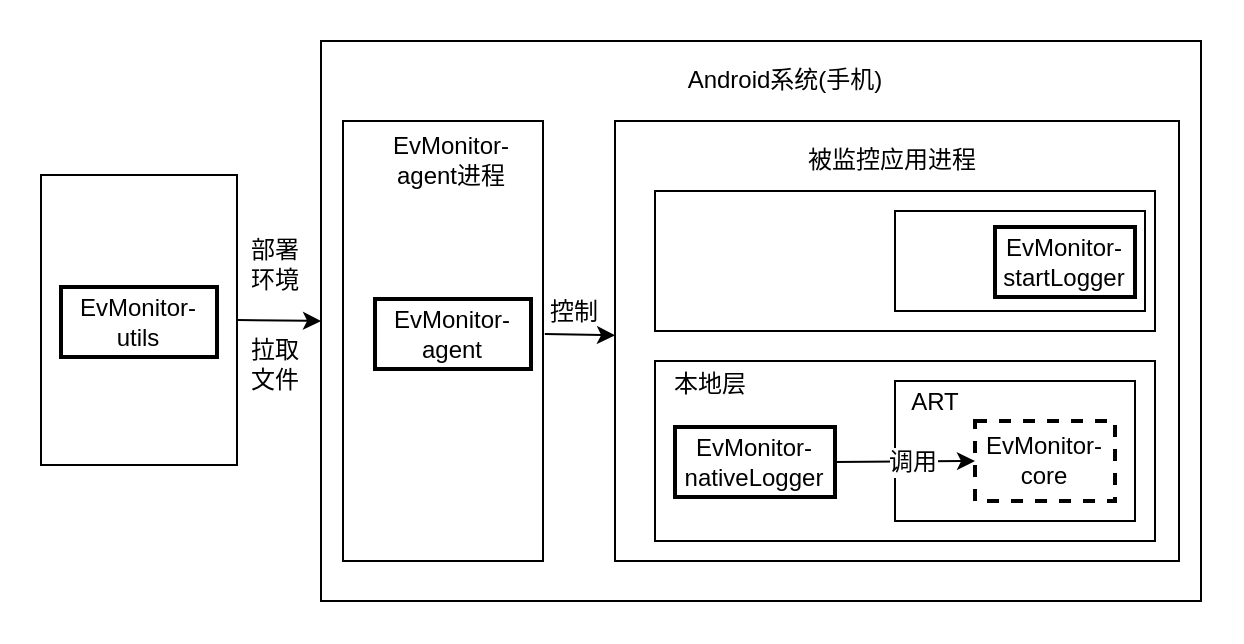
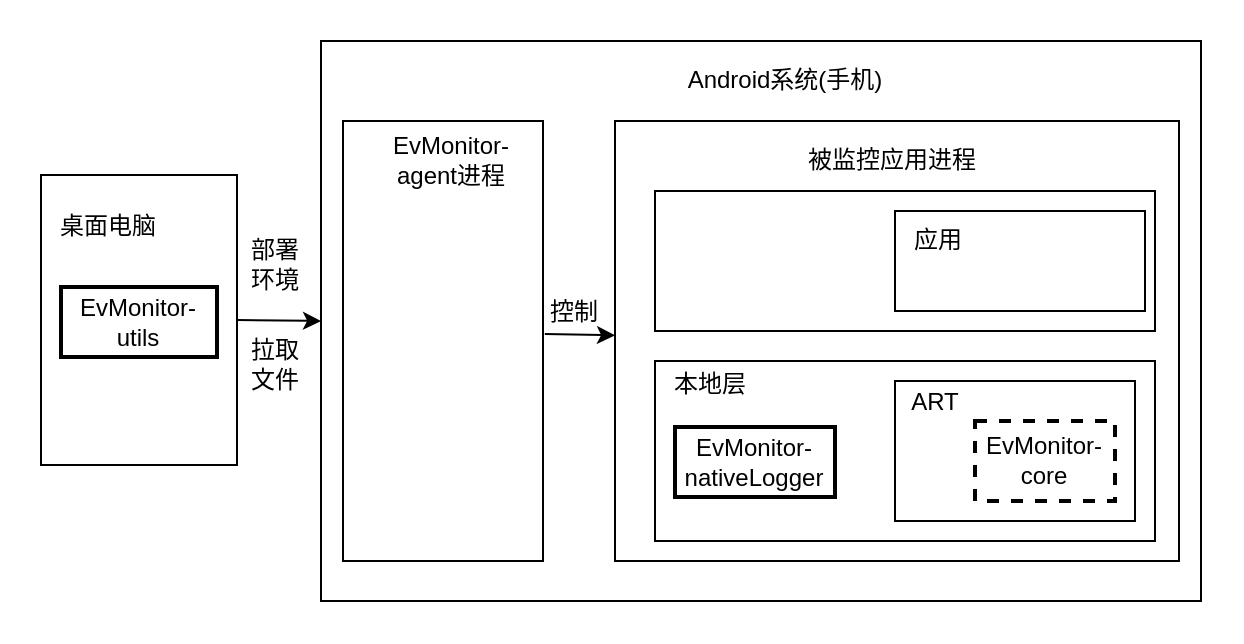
none -> (109, 227)
none -> (939, 241)
(1065, 262) -> none
(453, 334) -> none
(898, 462) -> none
